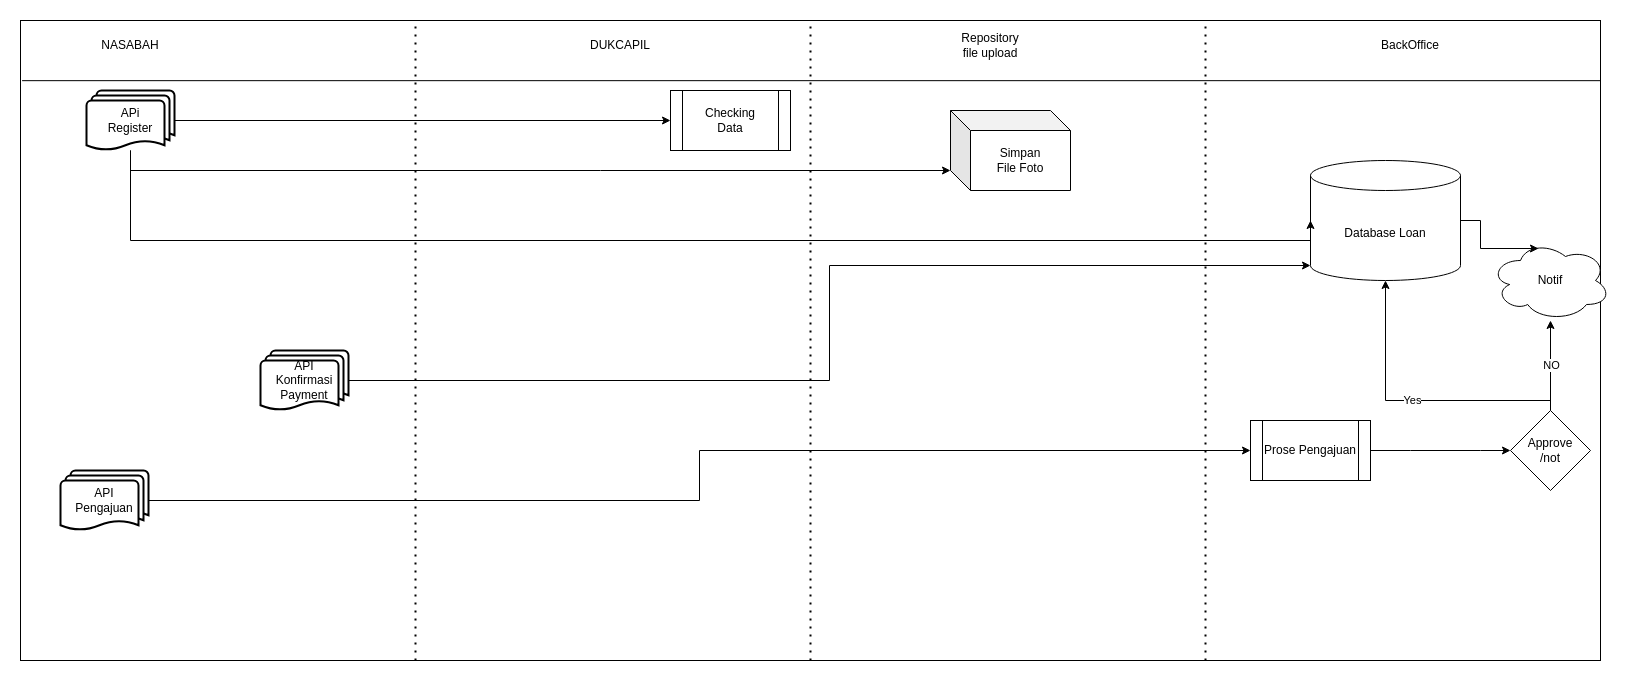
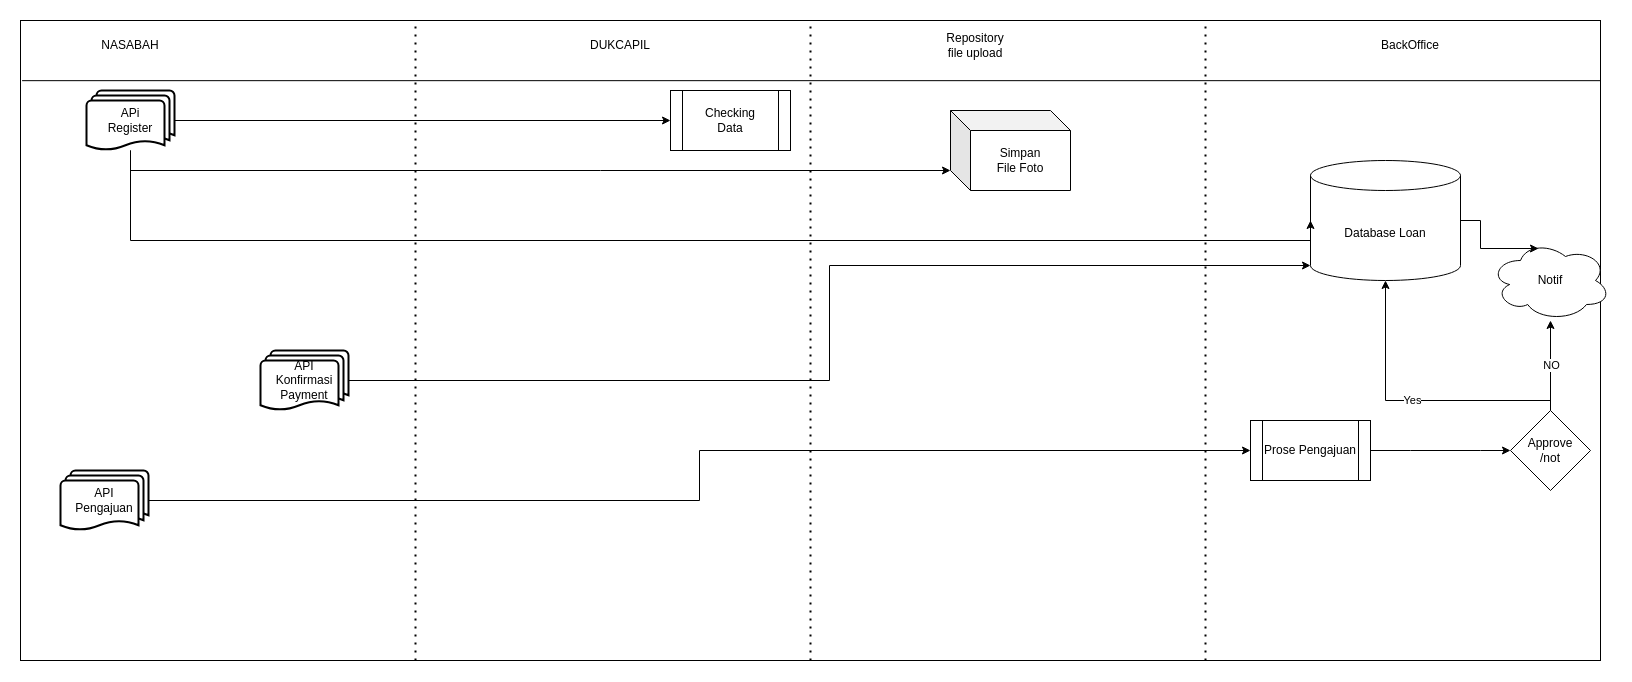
(991, 46) -> (976, 46)
